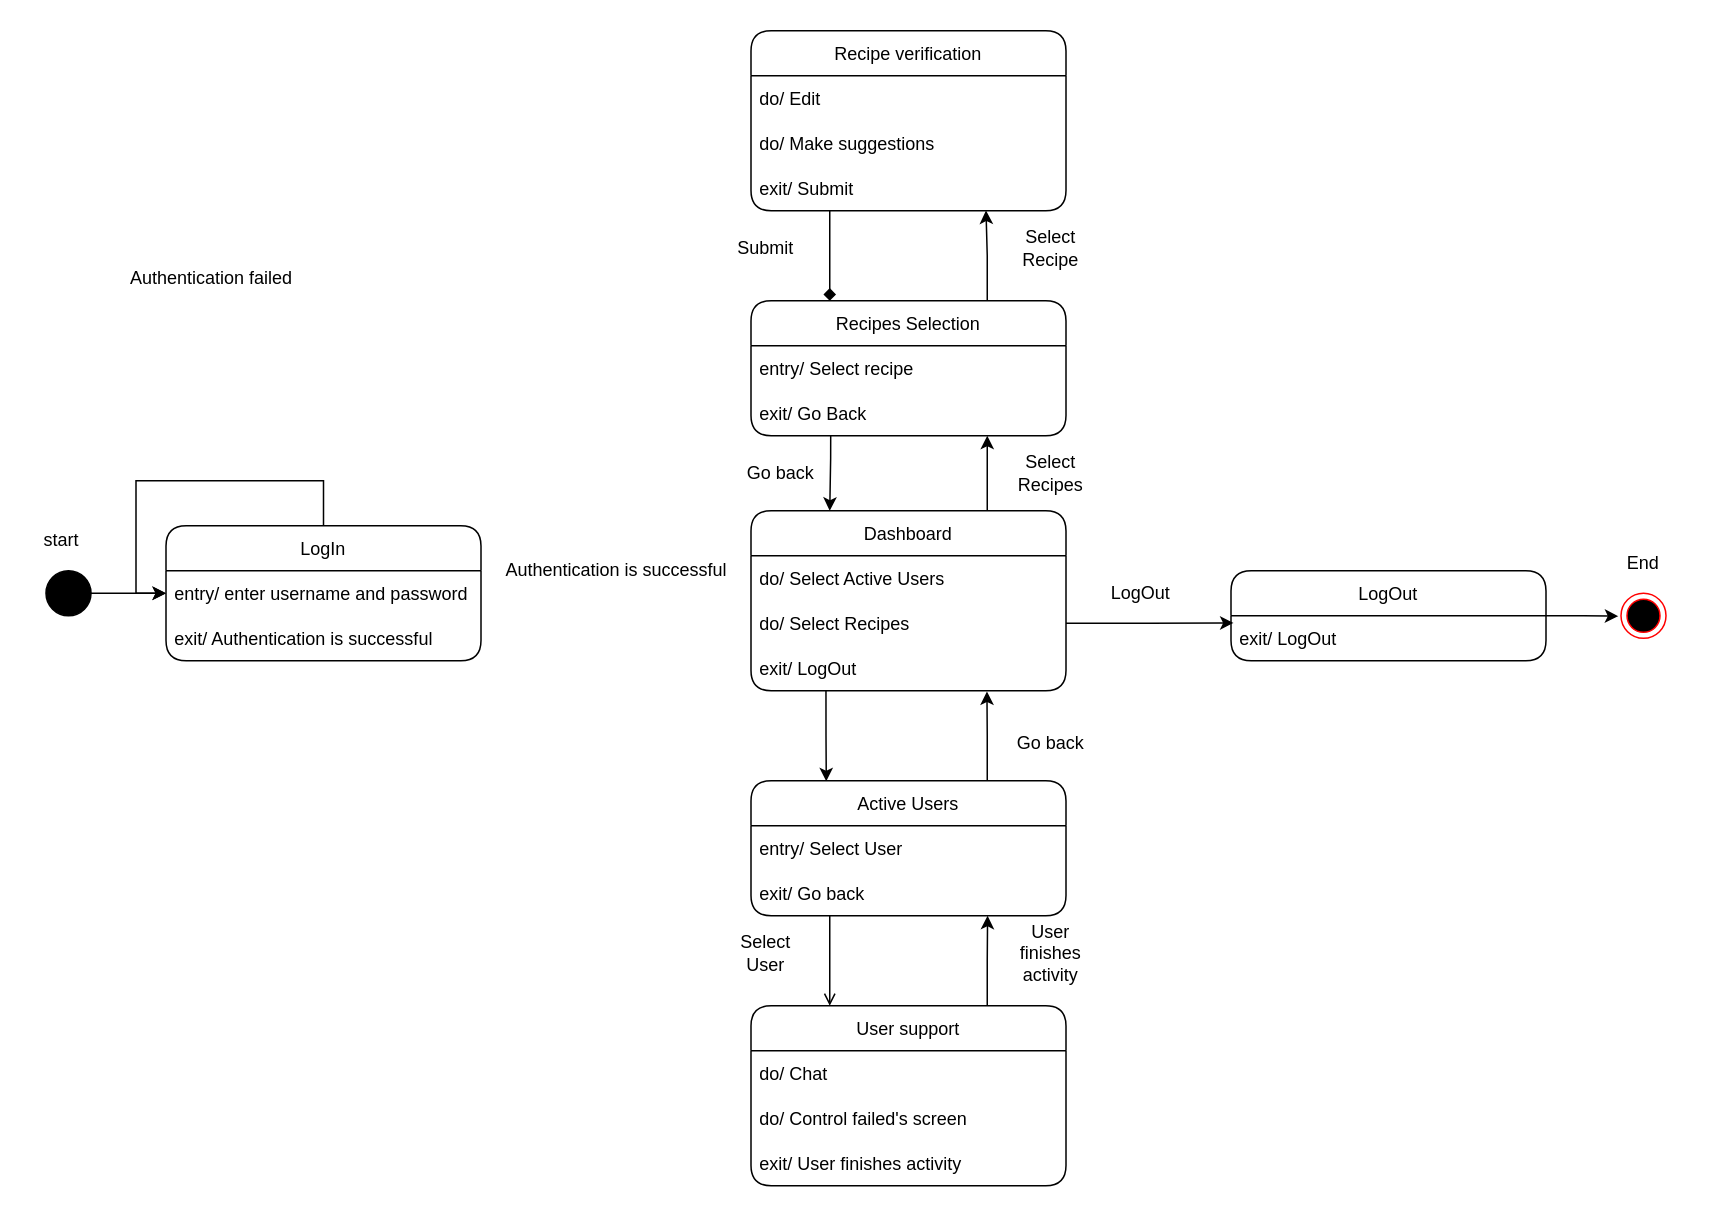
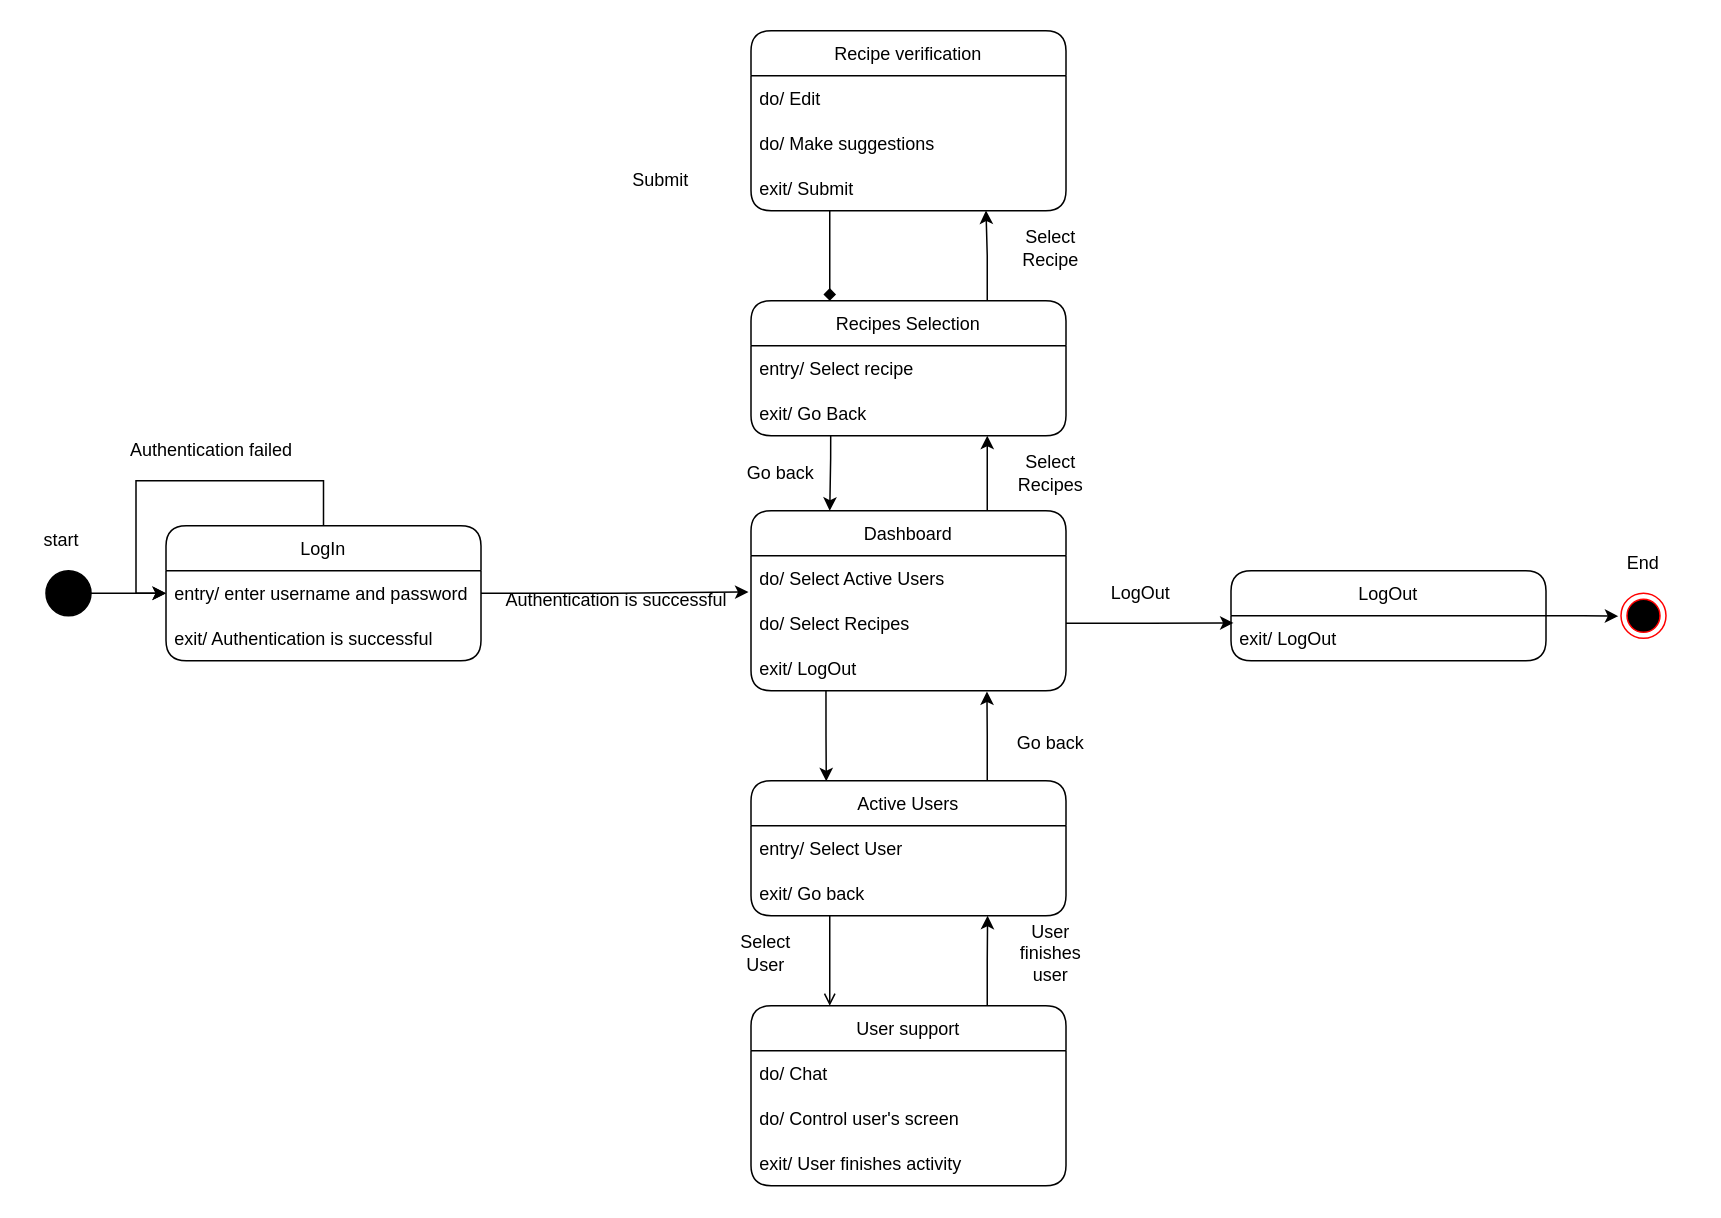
(766, 248) -> (661, 181)
(211, 278) -> (211, 451)
(616, 571) -> (616, 601)
none -> (610, 593)
(1051, 953) -> (1051, 953)
(879, 1119) -> (873, 1119)
